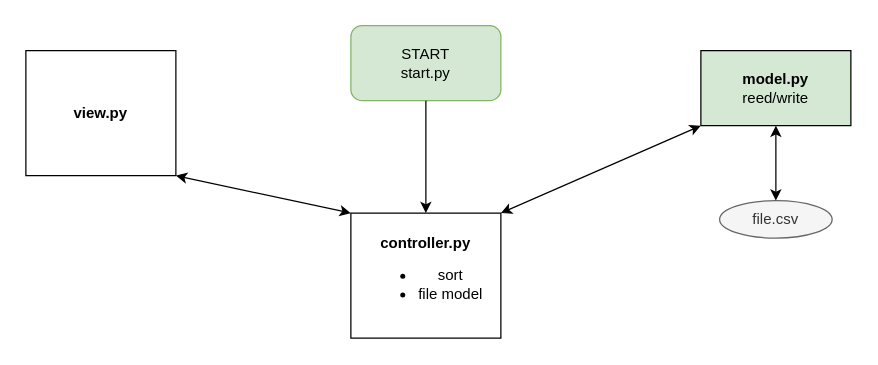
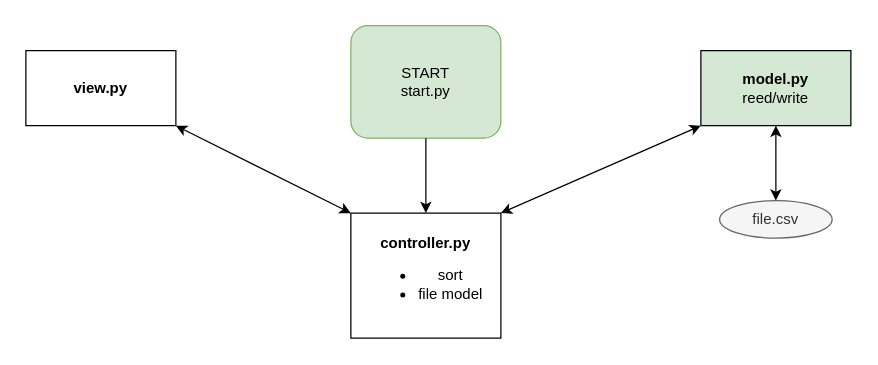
(426, 63) -> (426, 82)
(101, 113) -> (101, 88)
